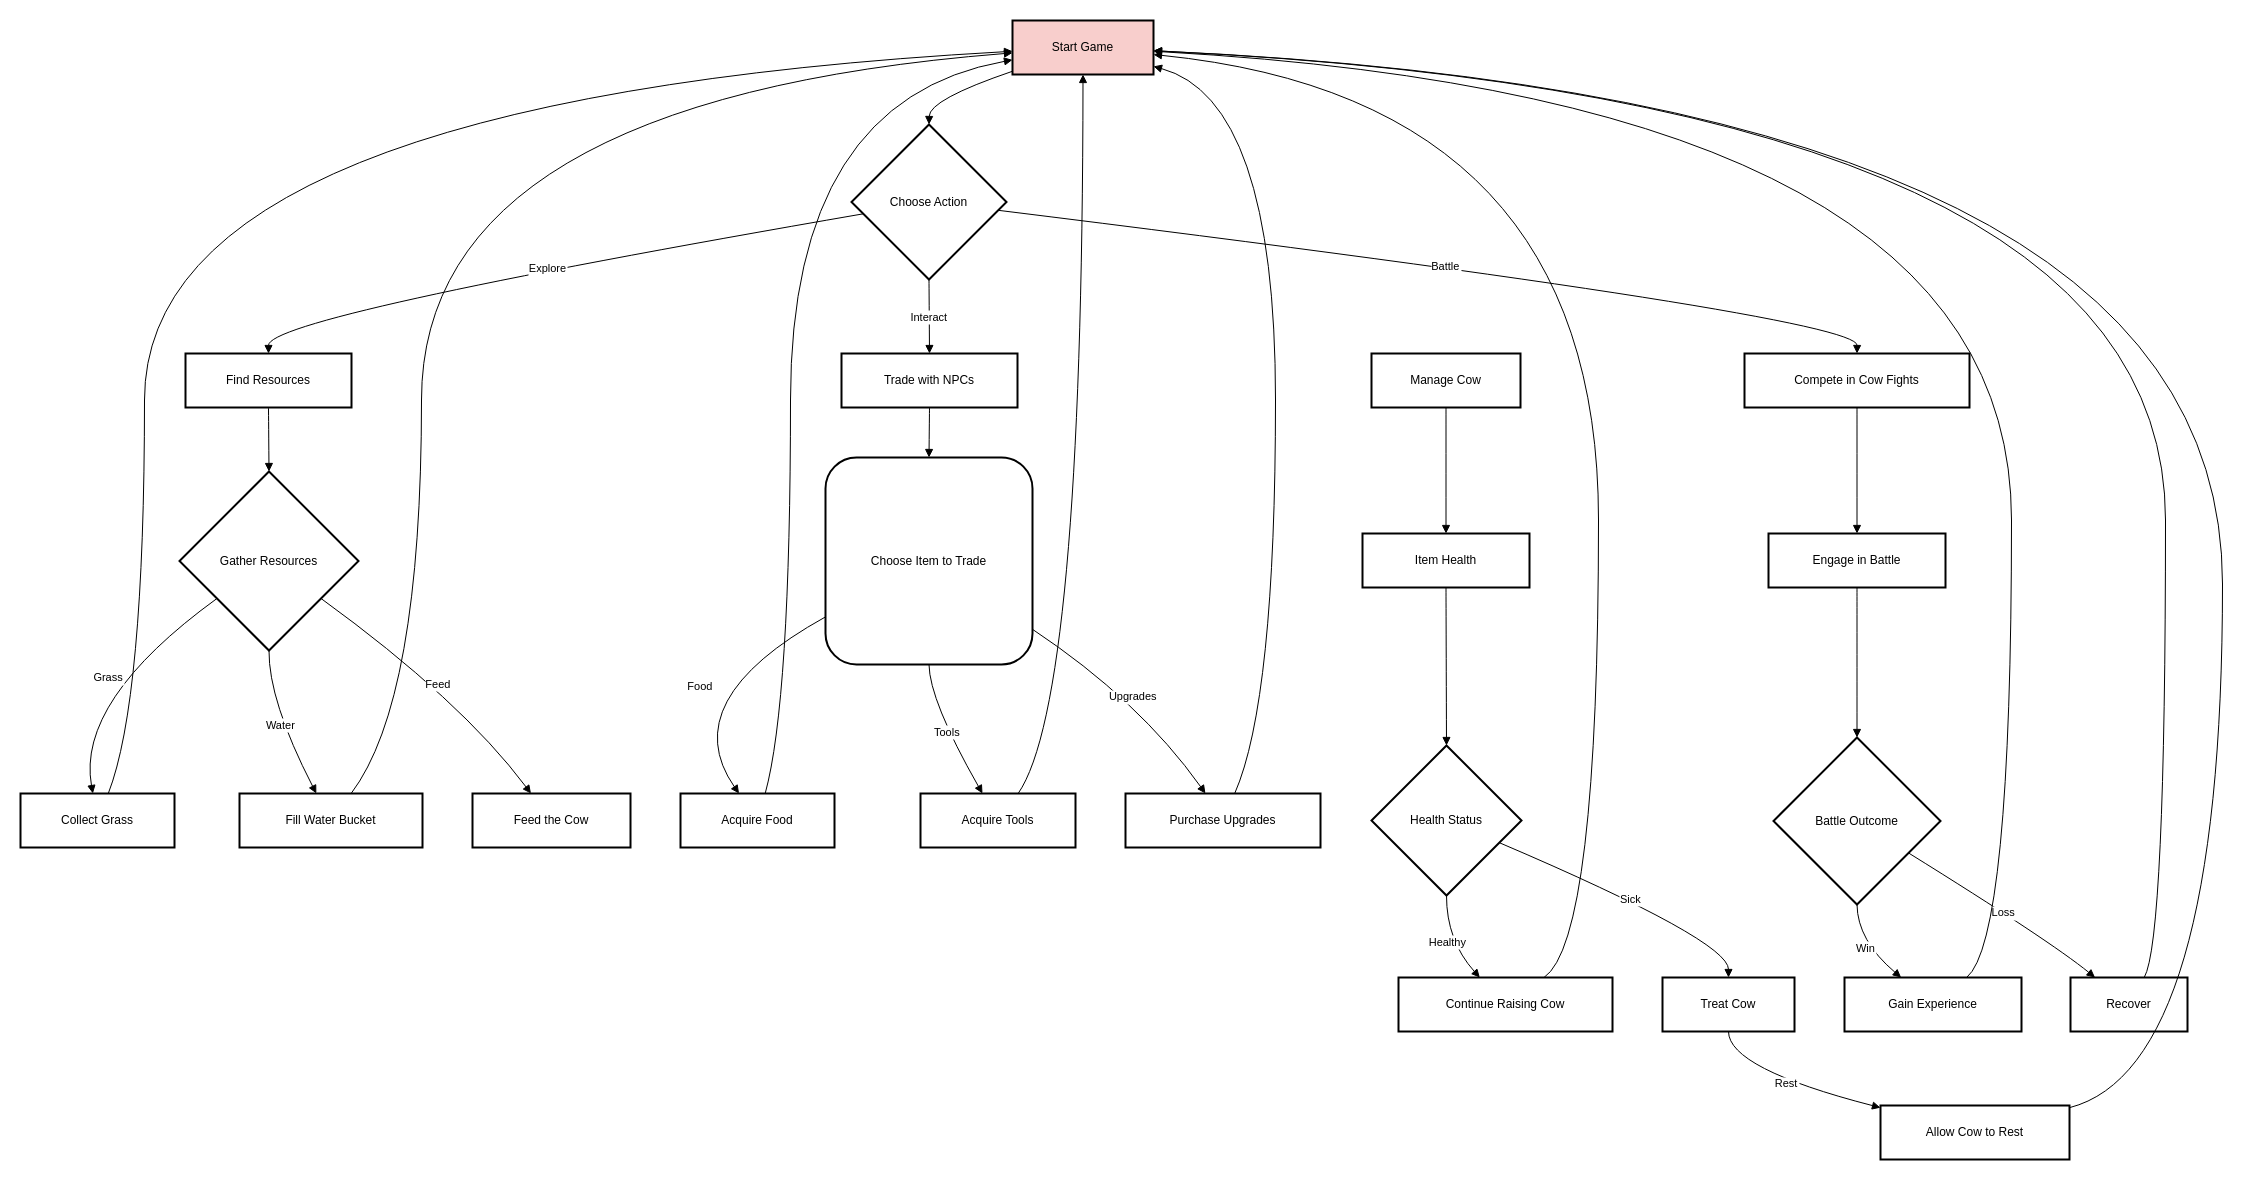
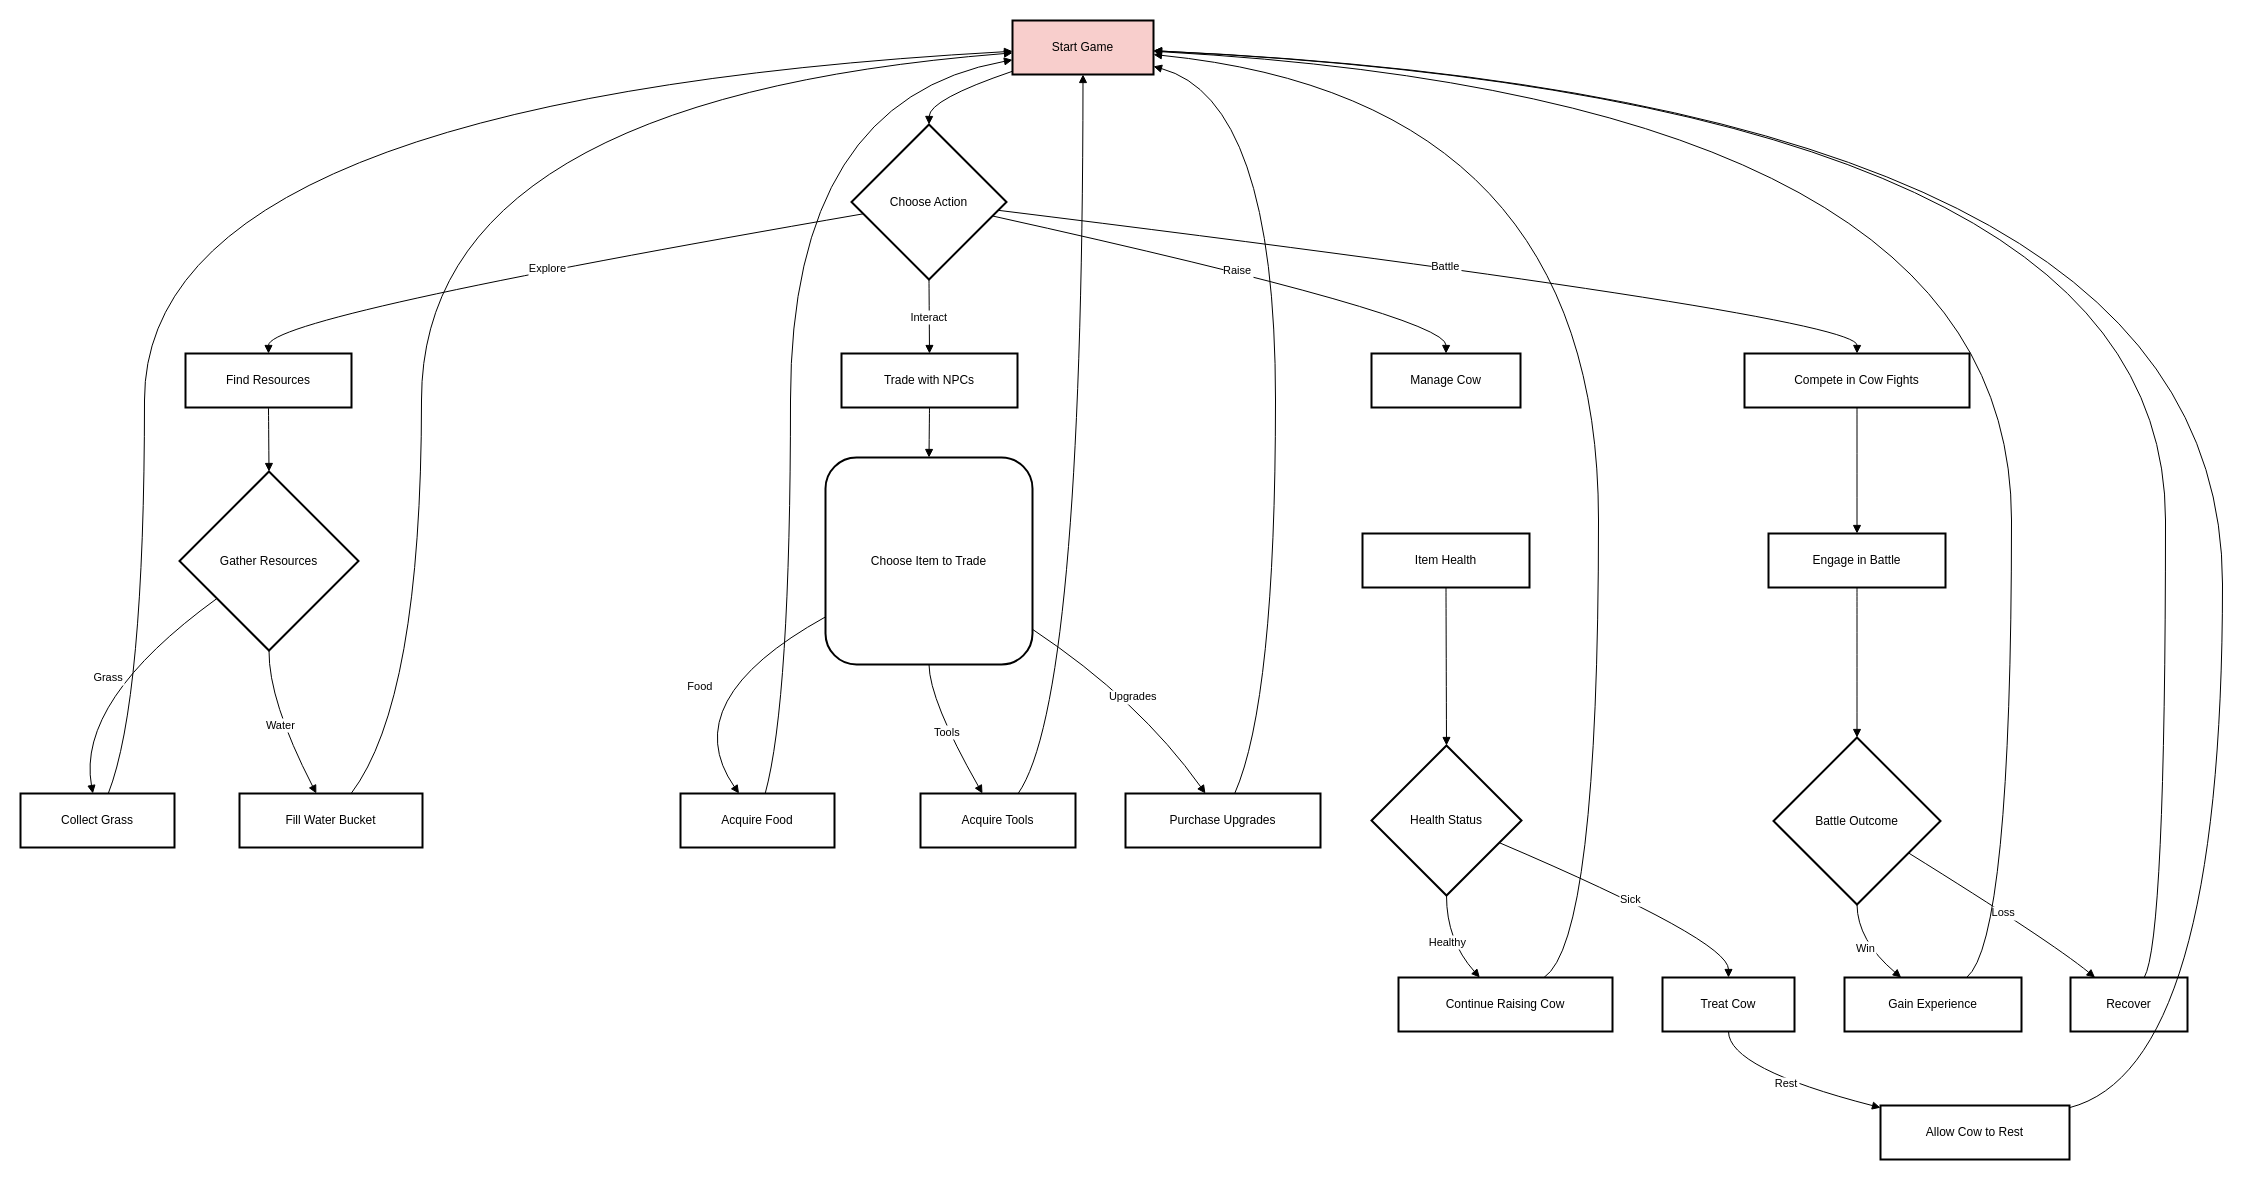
none -> (1221, 269)
(1446, 467) -> none
(430, 685) -> none
(552, 821) -> none
